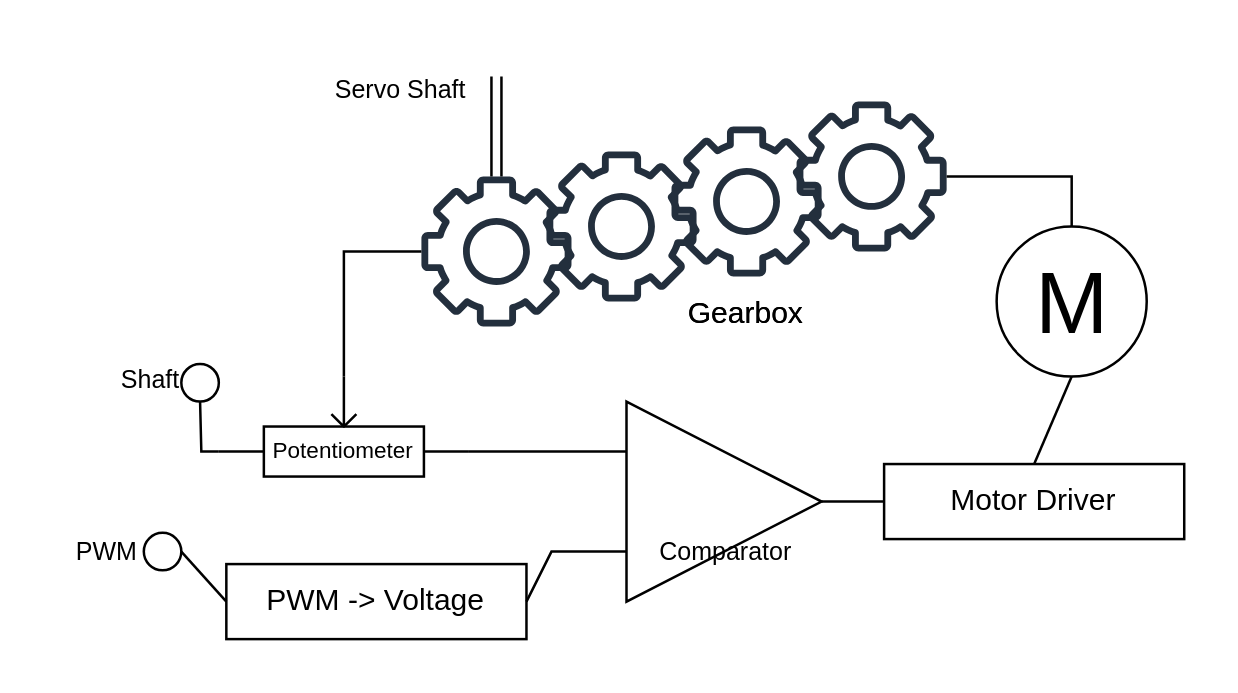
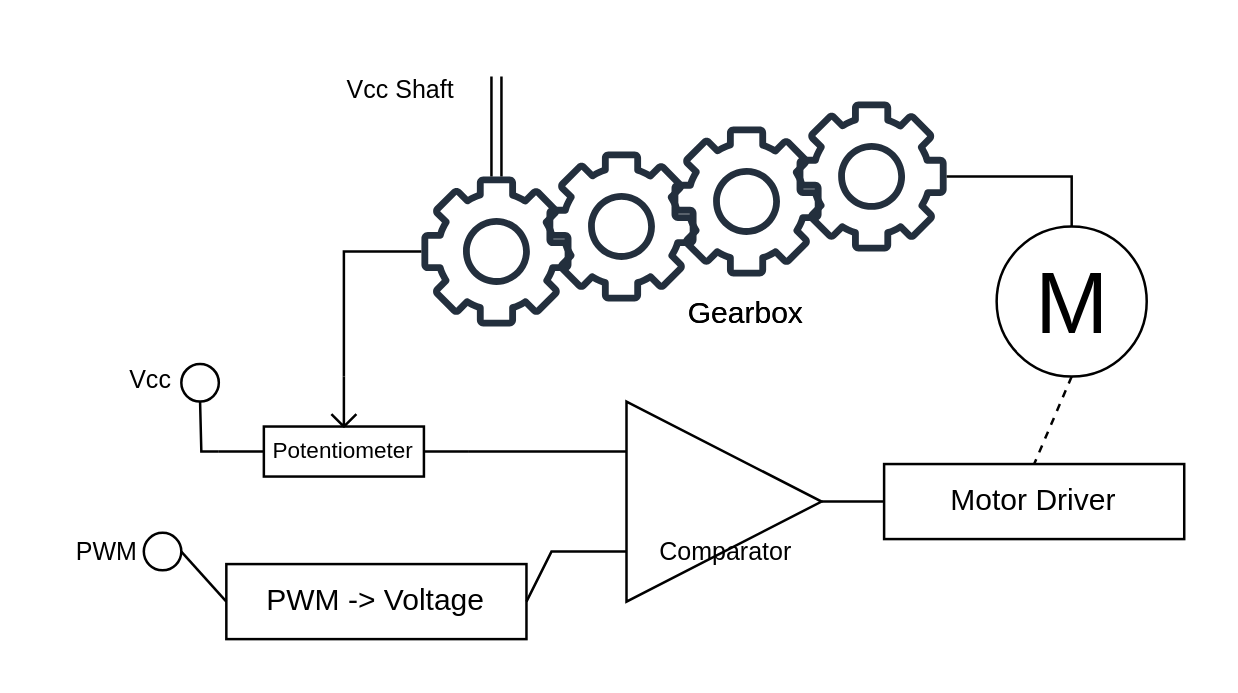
(401, 89) -> (401, 89)
(151, 379) -> (151, 379)
(1053, 419) -> (1053, 419)
